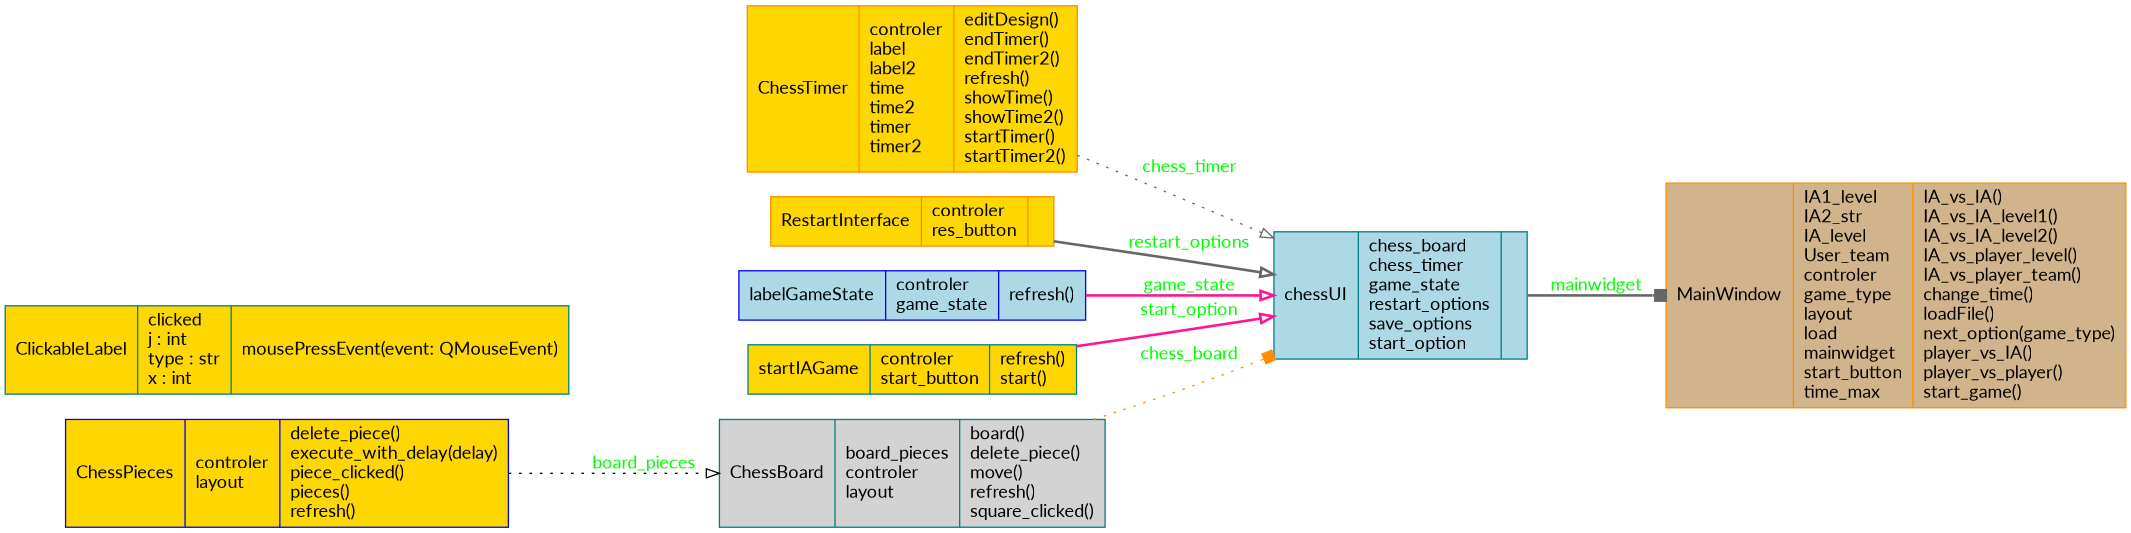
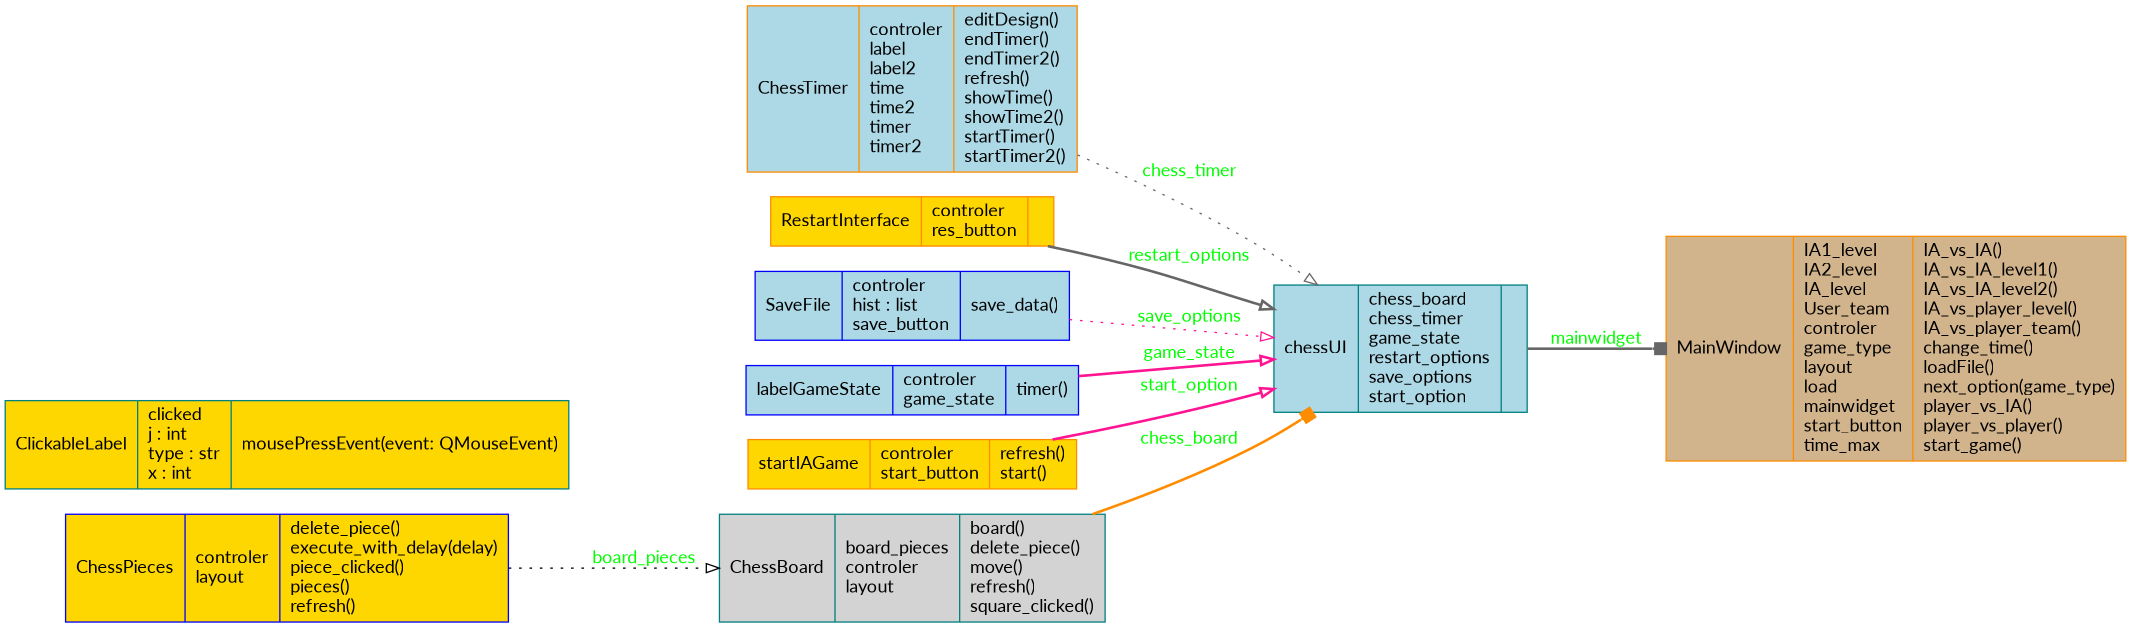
(912, 89) -> (912, 89)
(1834, 217) -> (1841, 270)
(1042, 295) -> (1042, 390)
none -> (912, 306)
(912, 369) -> (912, 464)
(1178, 391) -> (1199, 473)
